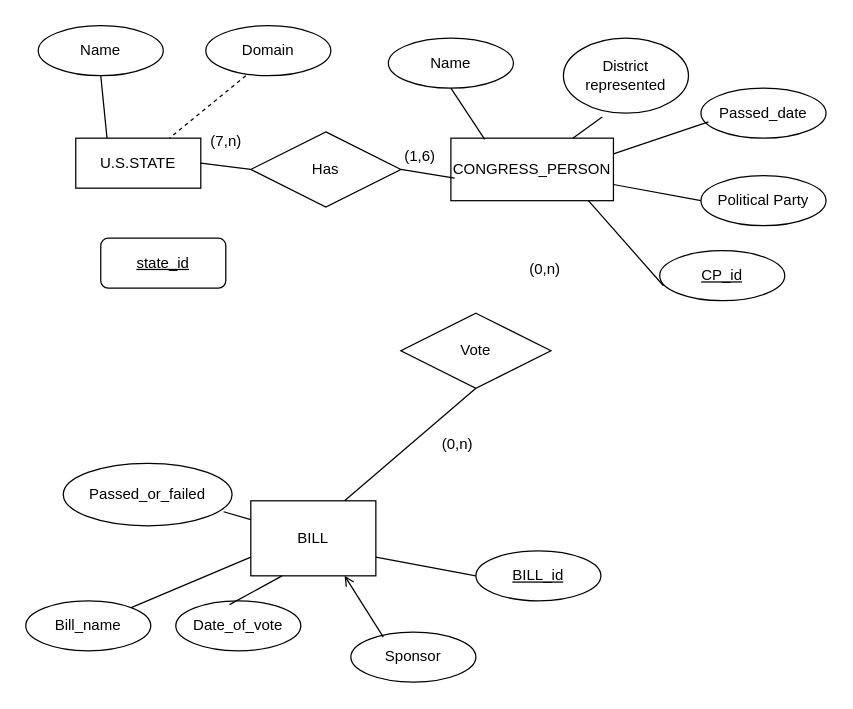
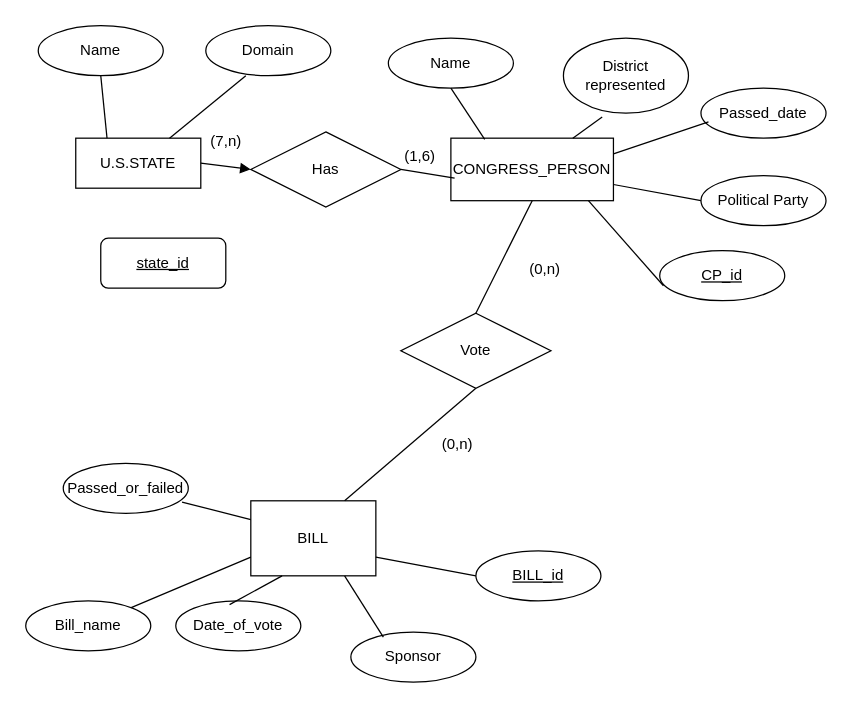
(207, 108) -> (207, 108)
(243, 168) -> (239, 168)
none -> (504, 256)
(148, 494) -> (126, 488)
(347, 581) -> (347, 579)
